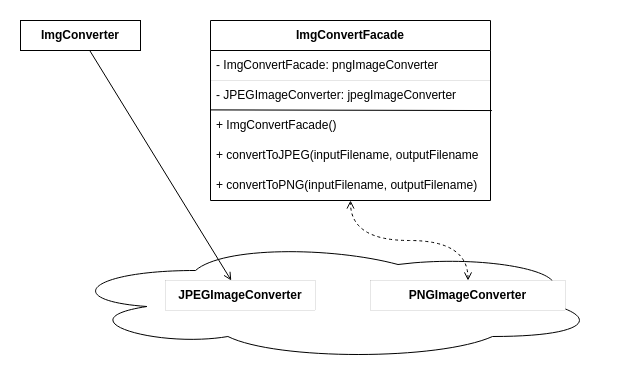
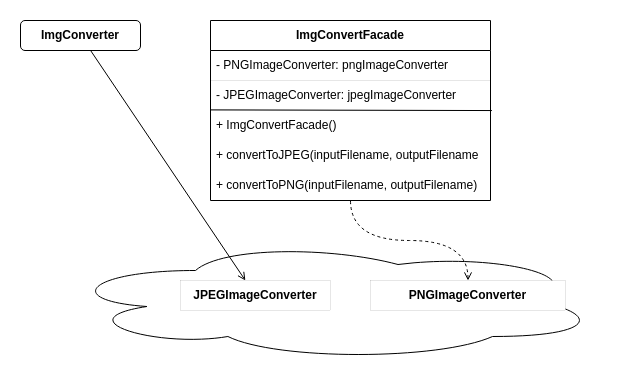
(81, 36) -> (81, 36)
(336, 66) -> (340, 66)
(354, 218) -> (354, 217)
(241, 296) -> (256, 296)
